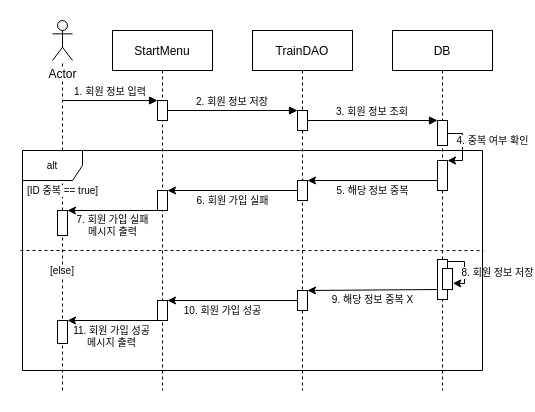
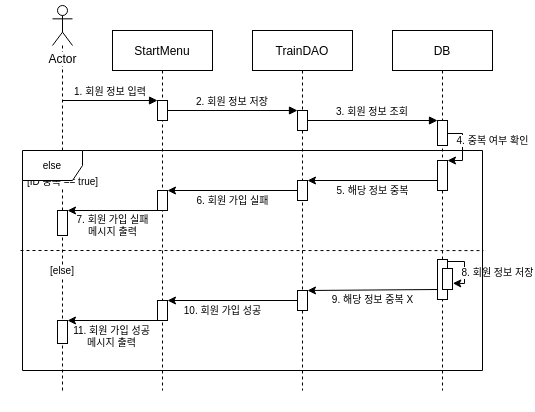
(63, 41) -> (63, 26)
(53, 166) -> (53, 166)
